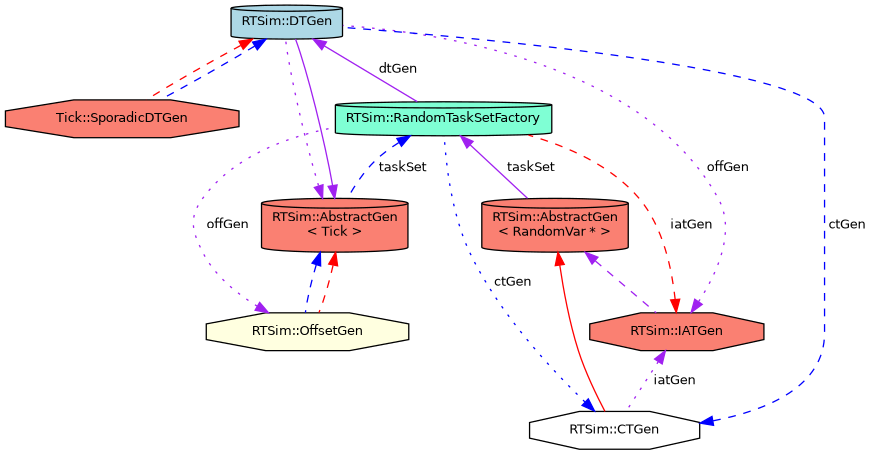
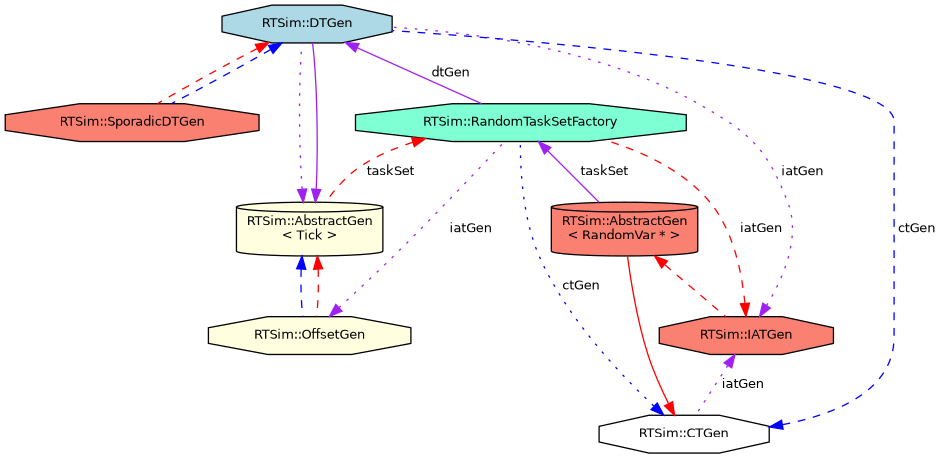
(287, 22) -> (307, 24)
(122, 119) -> (132, 123)
(444, 119) -> (521, 123)
(369, 167) -> (363, 164)
(726, 168) -> (801, 172)
(226, 225) -> (469, 229)
(335, 225) -> (310, 229)
(626, 287) -> (695, 291)
(575, 340) -> (641, 332)
